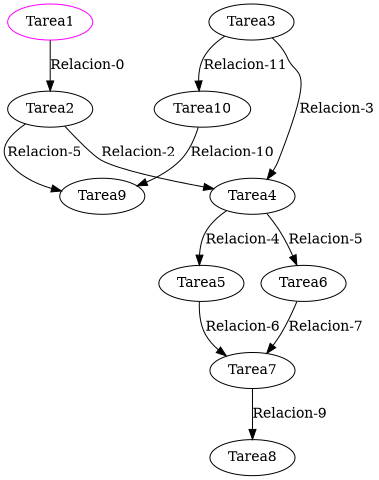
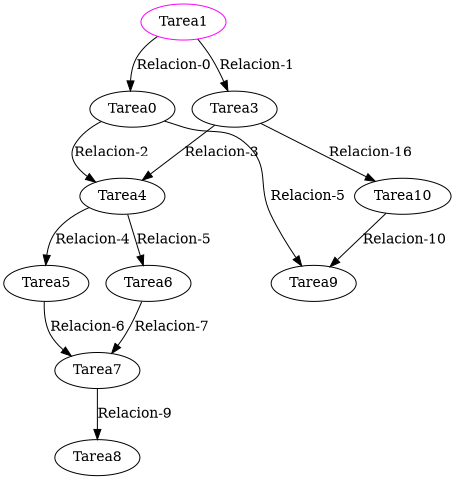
none -> (212, 59)
(245, 66) -> (371, 153)
(50, 109) -> (132, 109)
